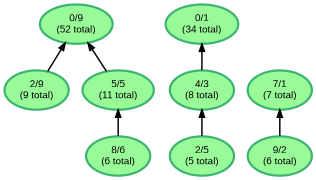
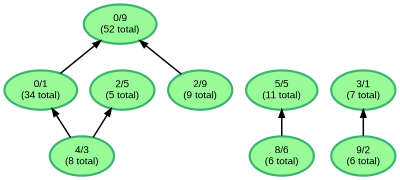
(99, 60) -> (77, 60)
(280, 90) -> (363, 90)
(202, 127) -> (100, 126)
